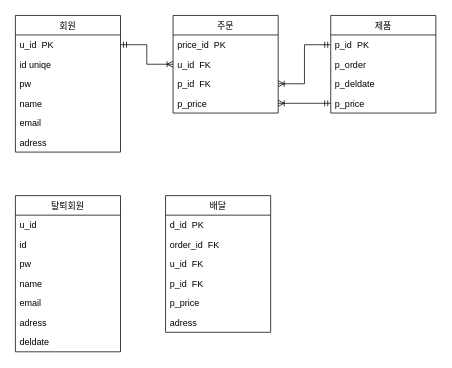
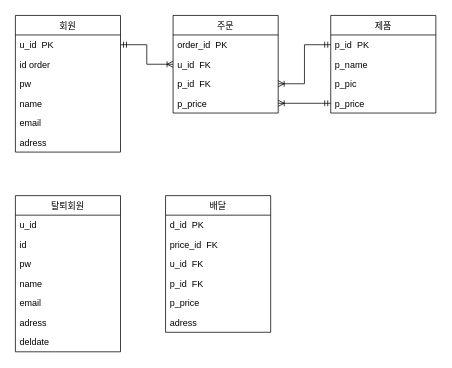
(204, 45) -> (205, 45)
(36, 65) -> (37, 65)
(352, 65) -> (350, 65)
(356, 84) -> (346, 84)
(197, 245) -> (196, 245)
